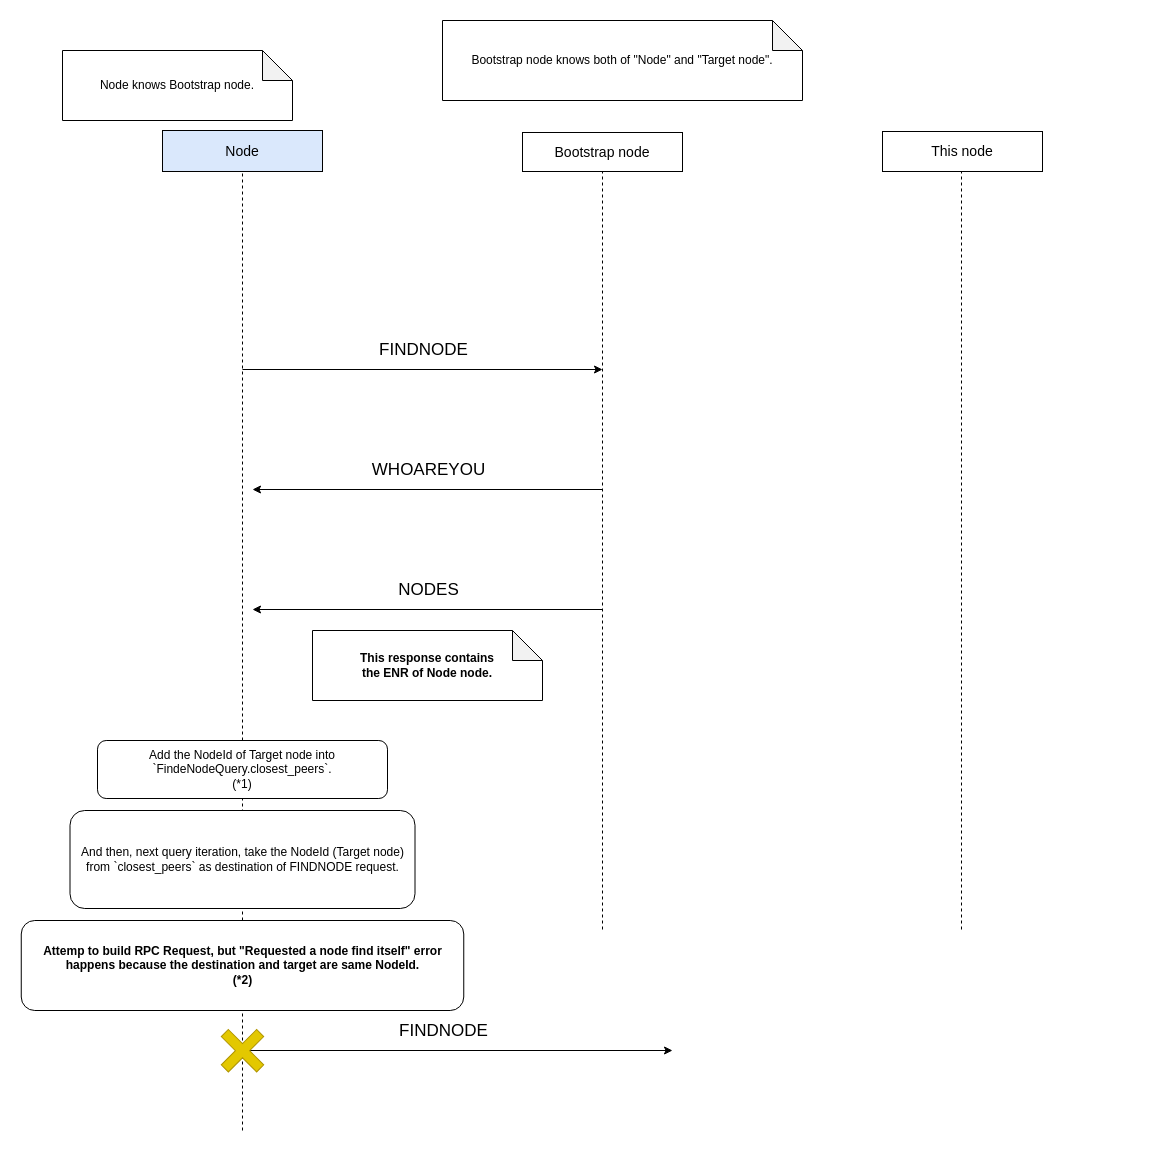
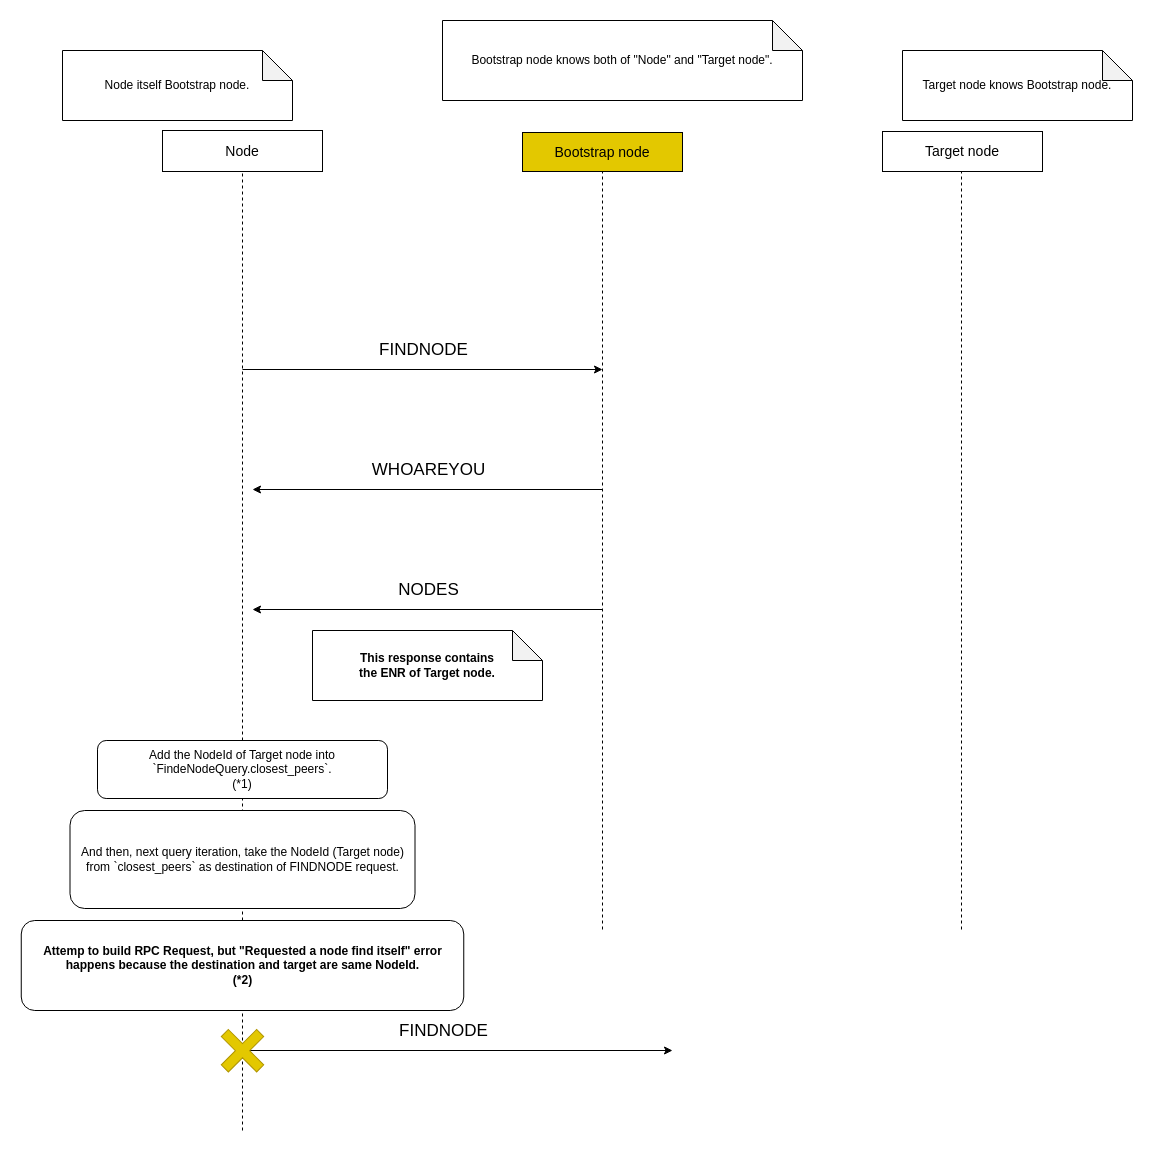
(178, 86) -> (178, 86)
none -> (1018, 86)
(243, 151) -> (243, 151)
(603, 152) -> (603, 152)
(963, 152) -> (963, 152)
(428, 666) -> (428, 666)
